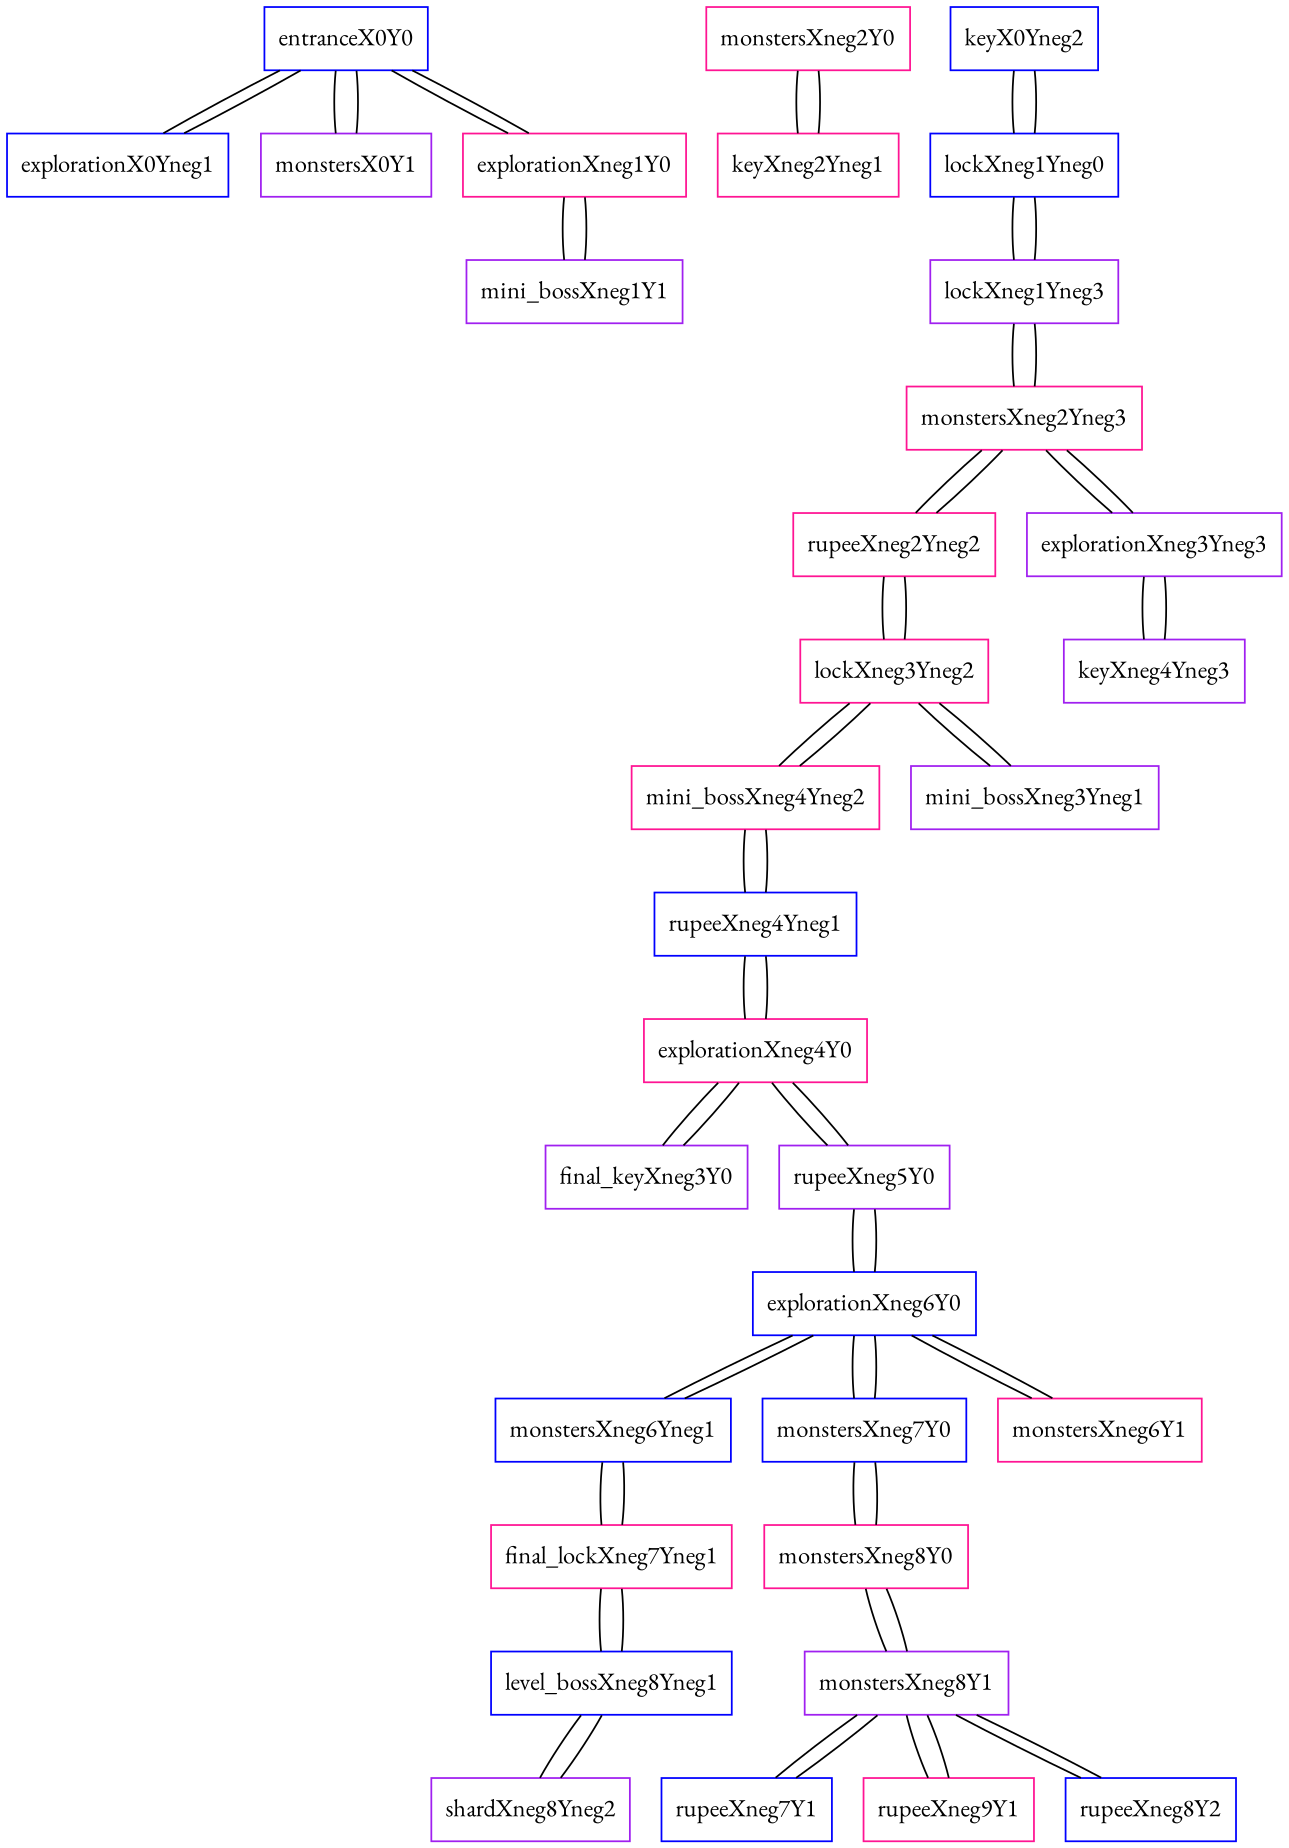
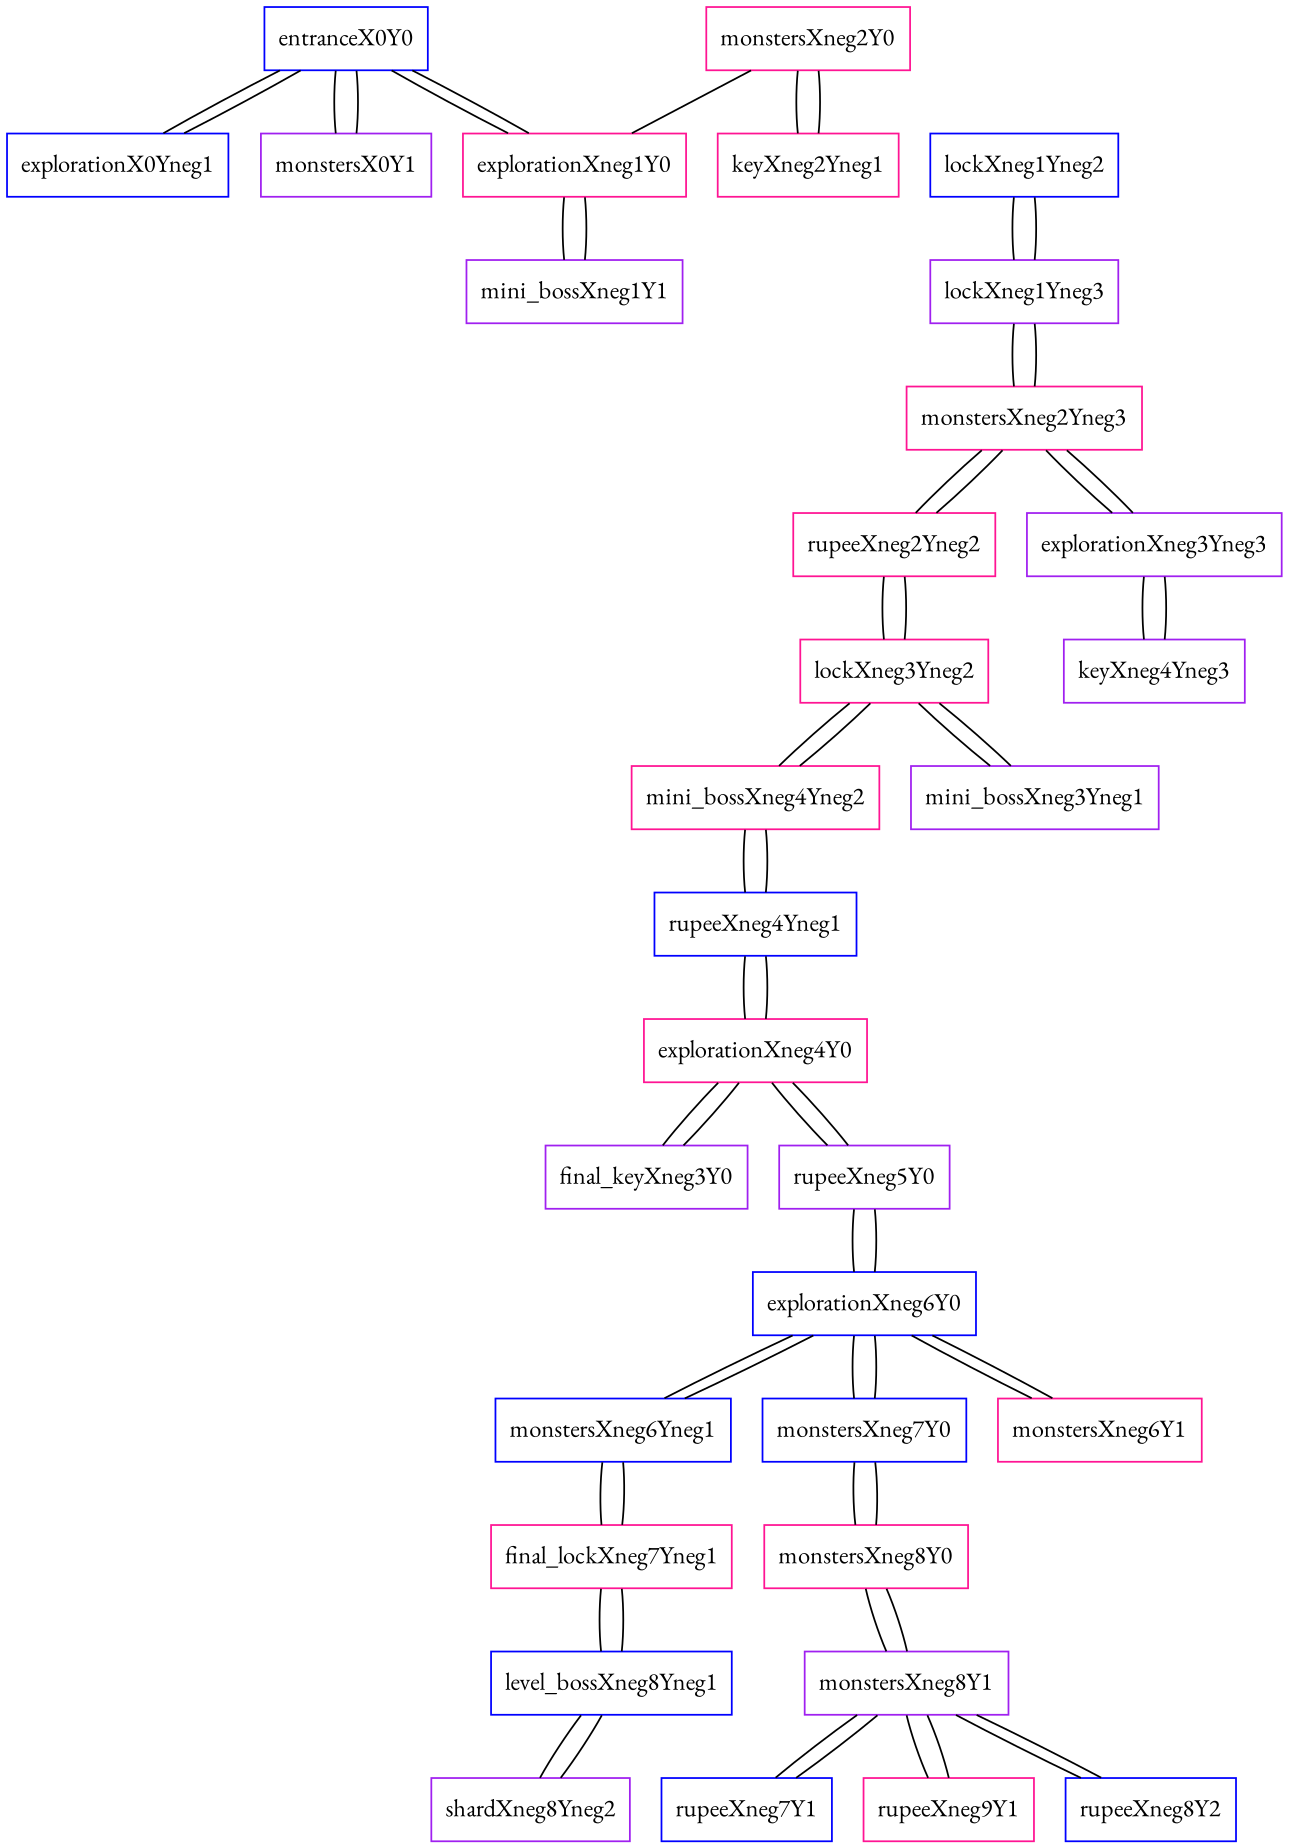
(1024, 39) -> none
none -> (691, 102)
(1024, 165) -> (1024, 165)
